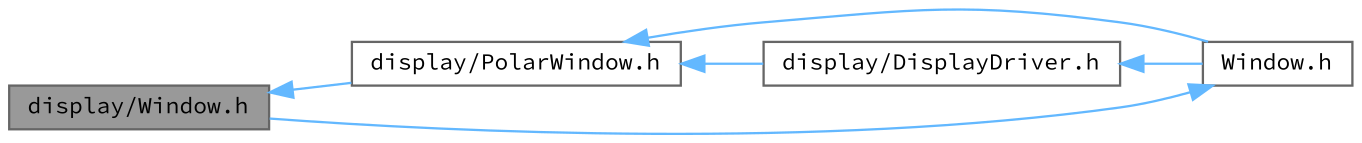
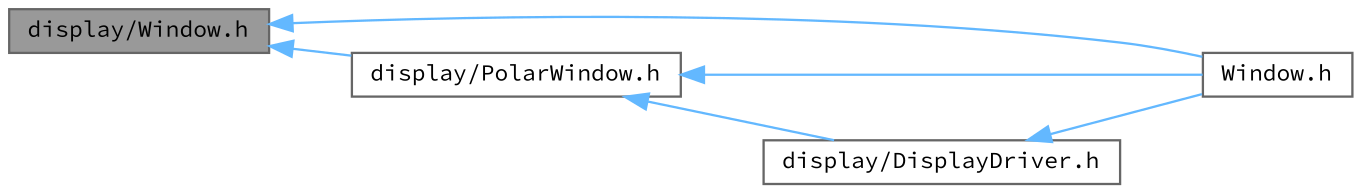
(731, 133) -> (749, 19)
